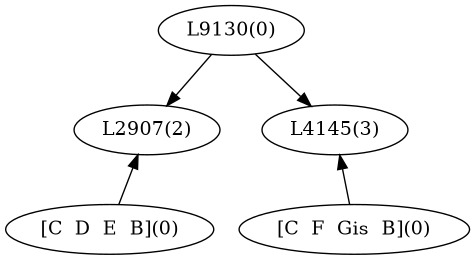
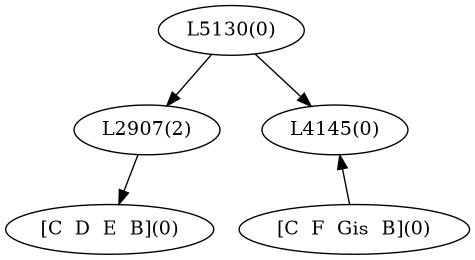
(231, 30) -> (231, 30)
(335, 130) -> (335, 130)
(126, 186) -> (131, 173)
